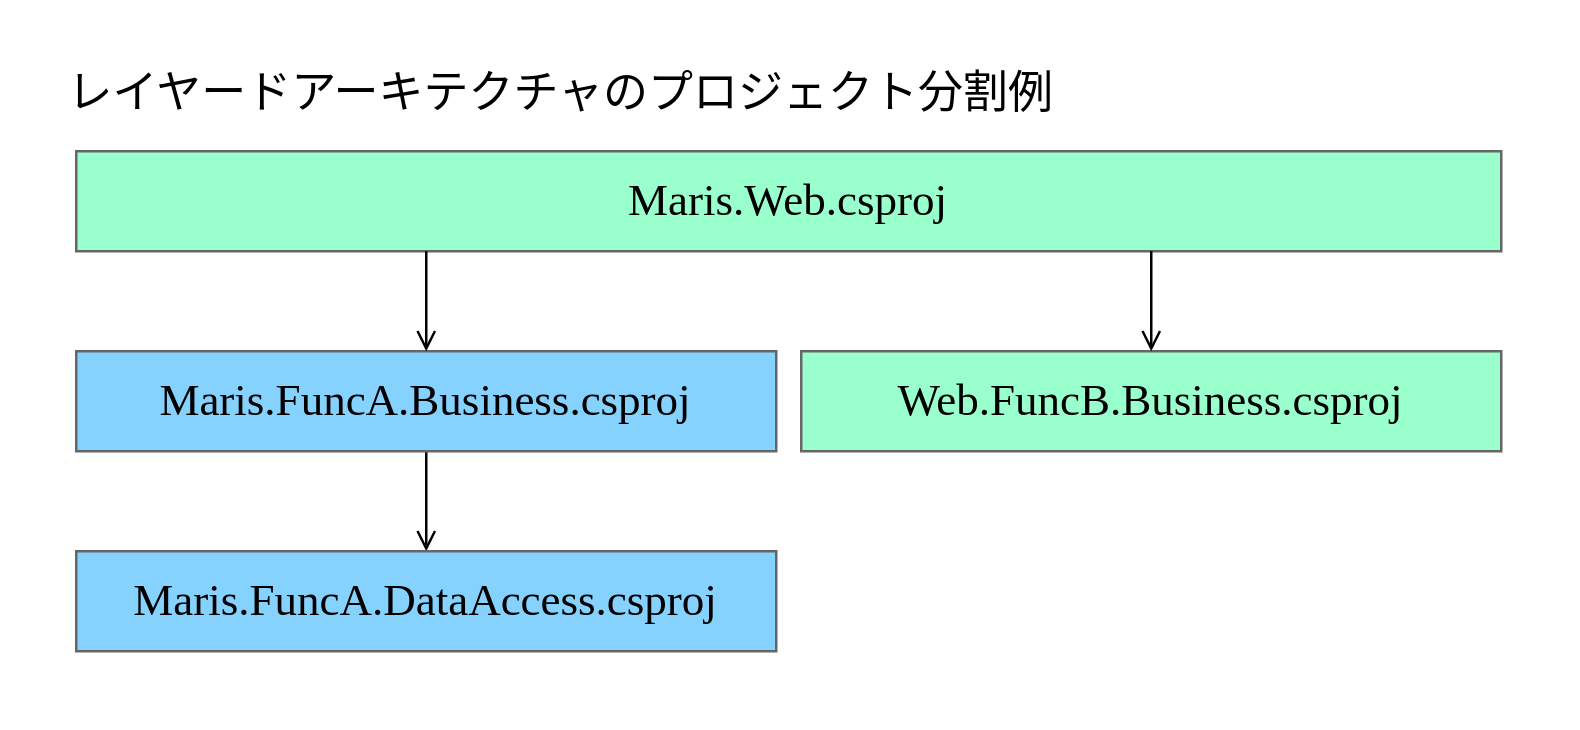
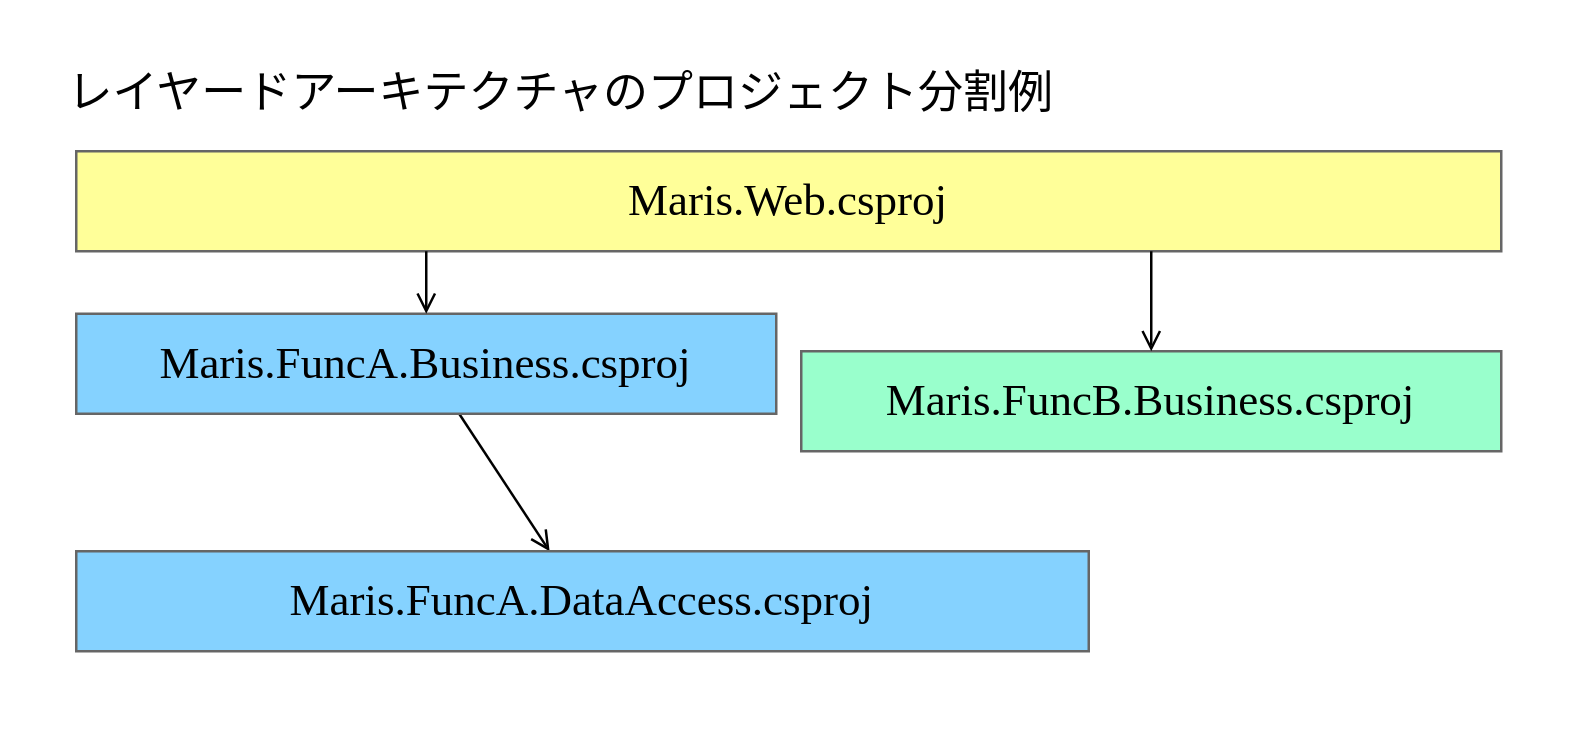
(789, 201) -> (789, 201)
(426, 401) -> (426, 364)
(1151, 401) -> (1151, 401)
(426, 601) -> (583, 601)
